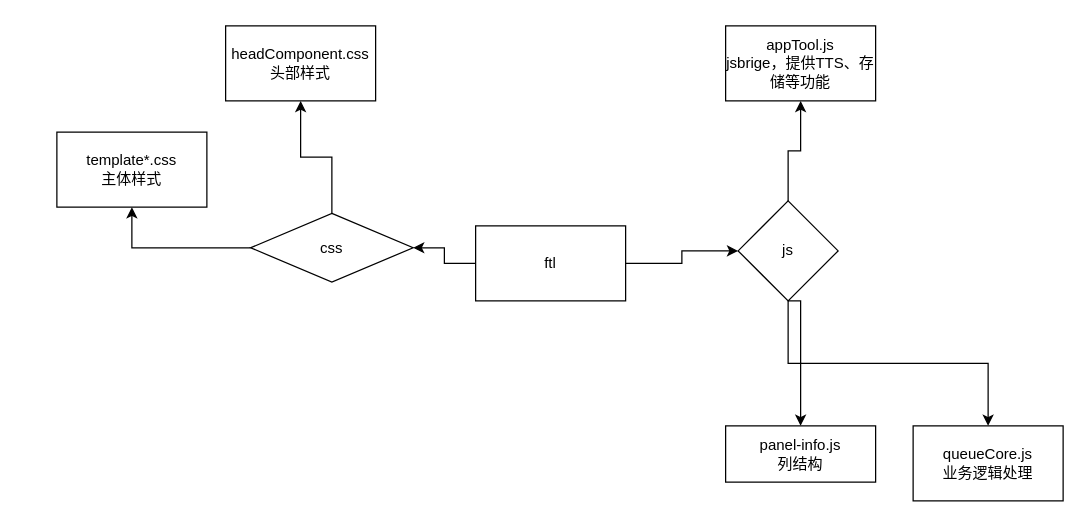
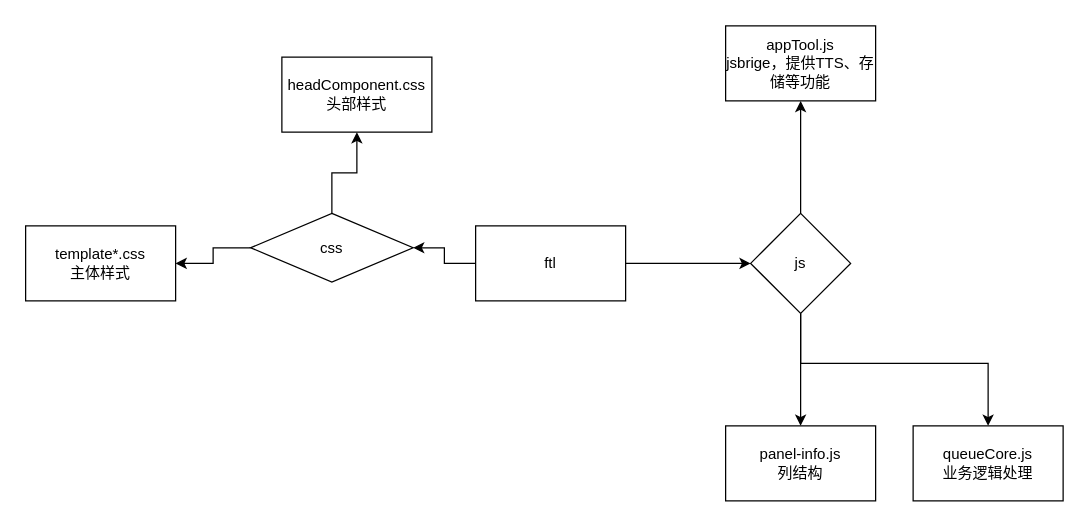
(301, 63) -> (357, 94)
(132, 169) -> (101, 263)
(788, 251) -> (801, 263)
(801, 454) -> (801, 463)
